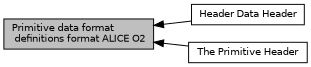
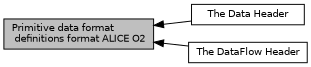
(248, 15) -> (248, 15)
(248, 52) -> (248, 52)
